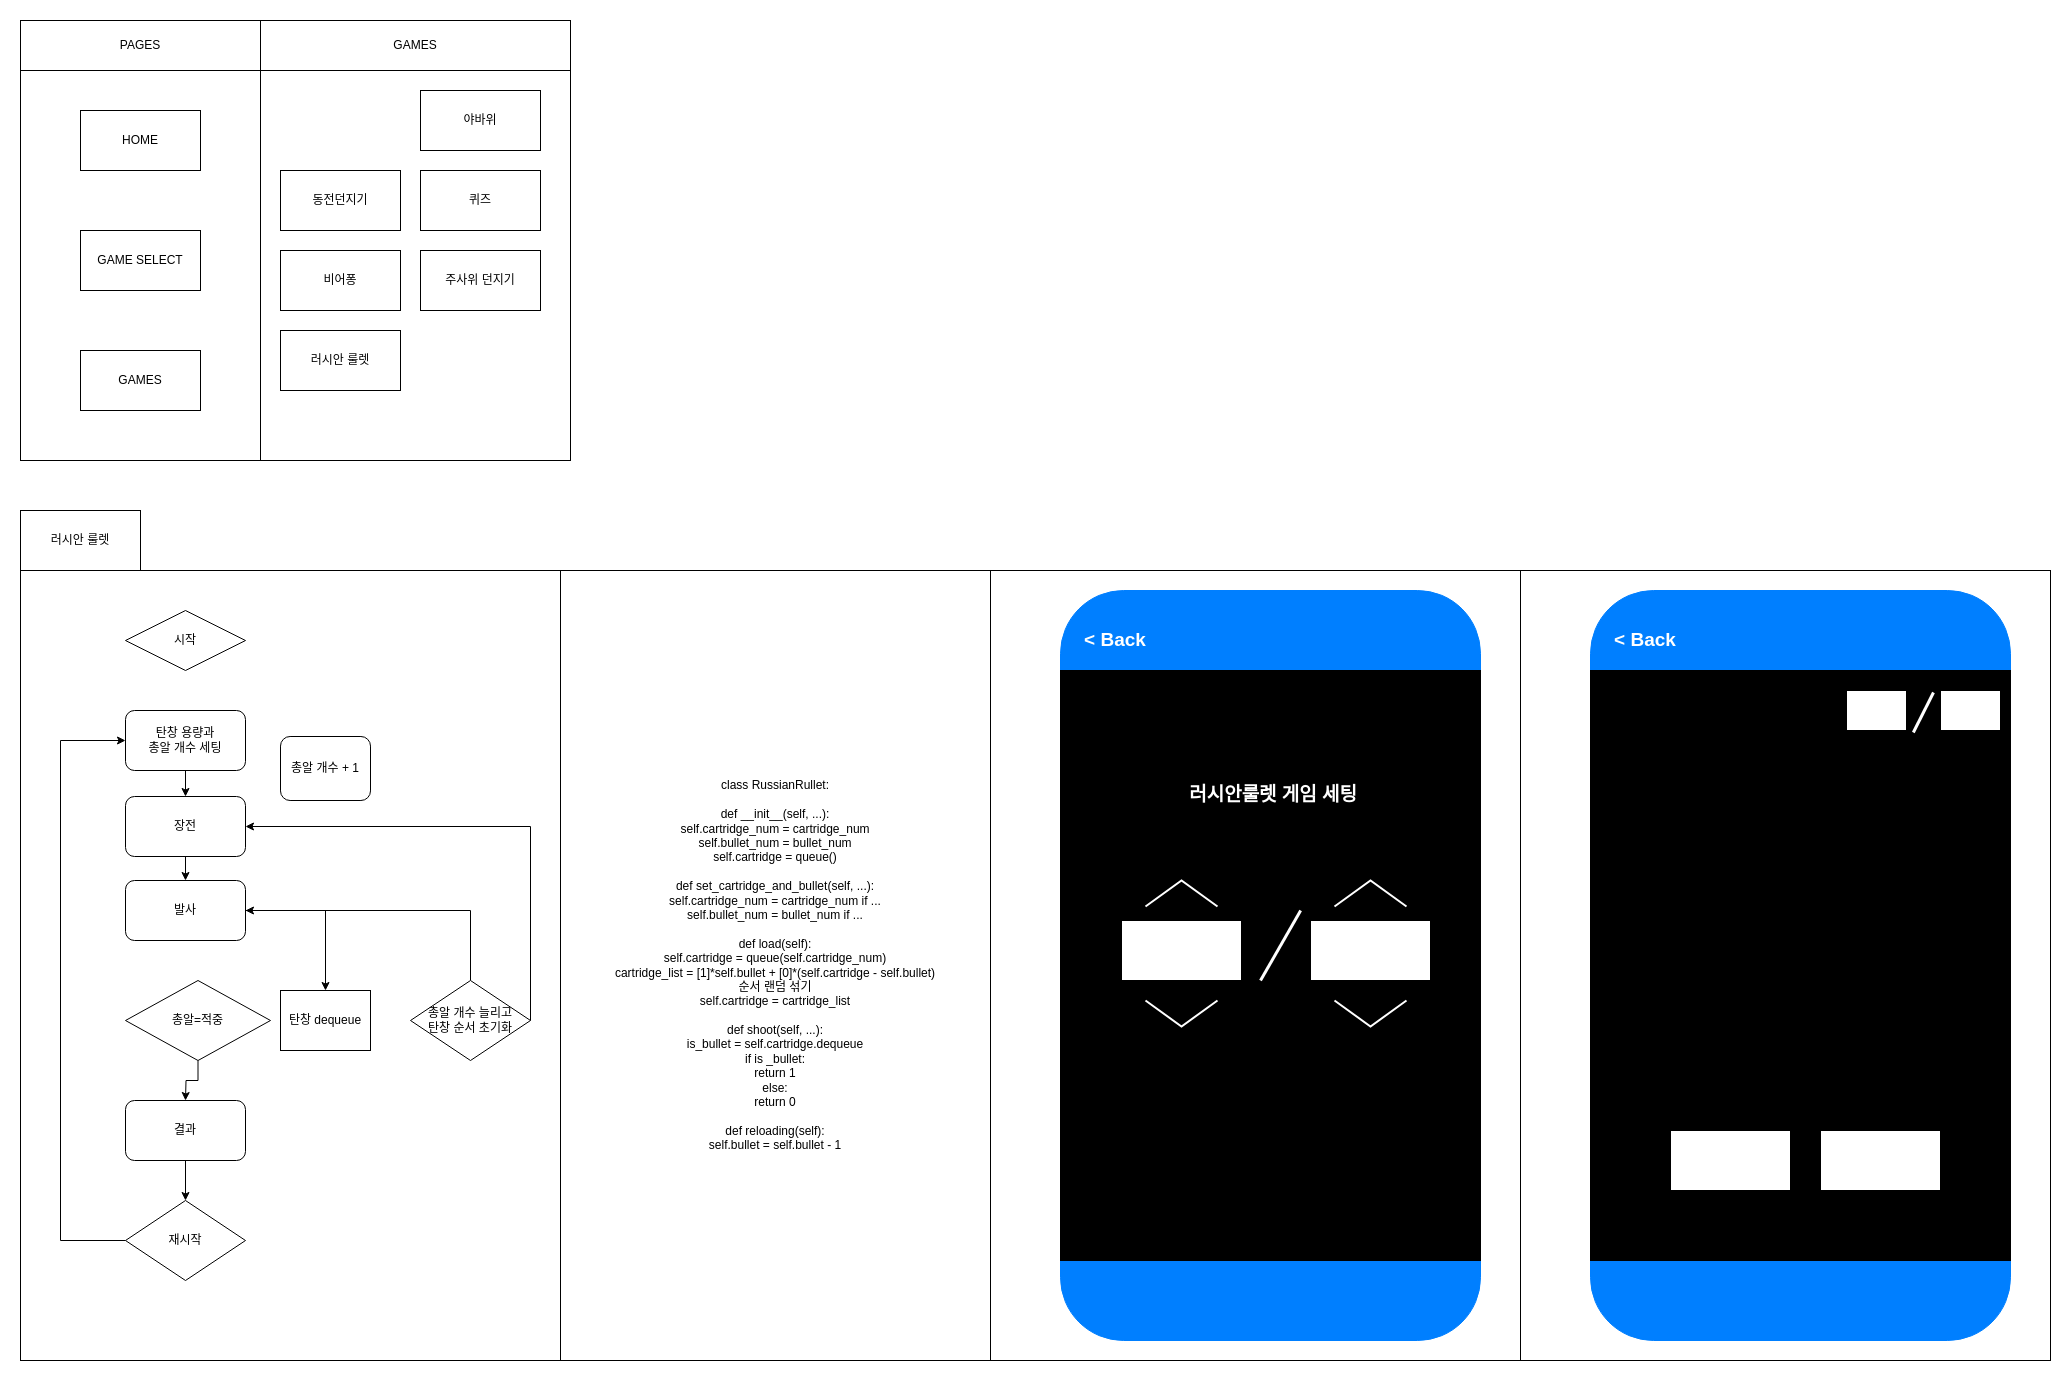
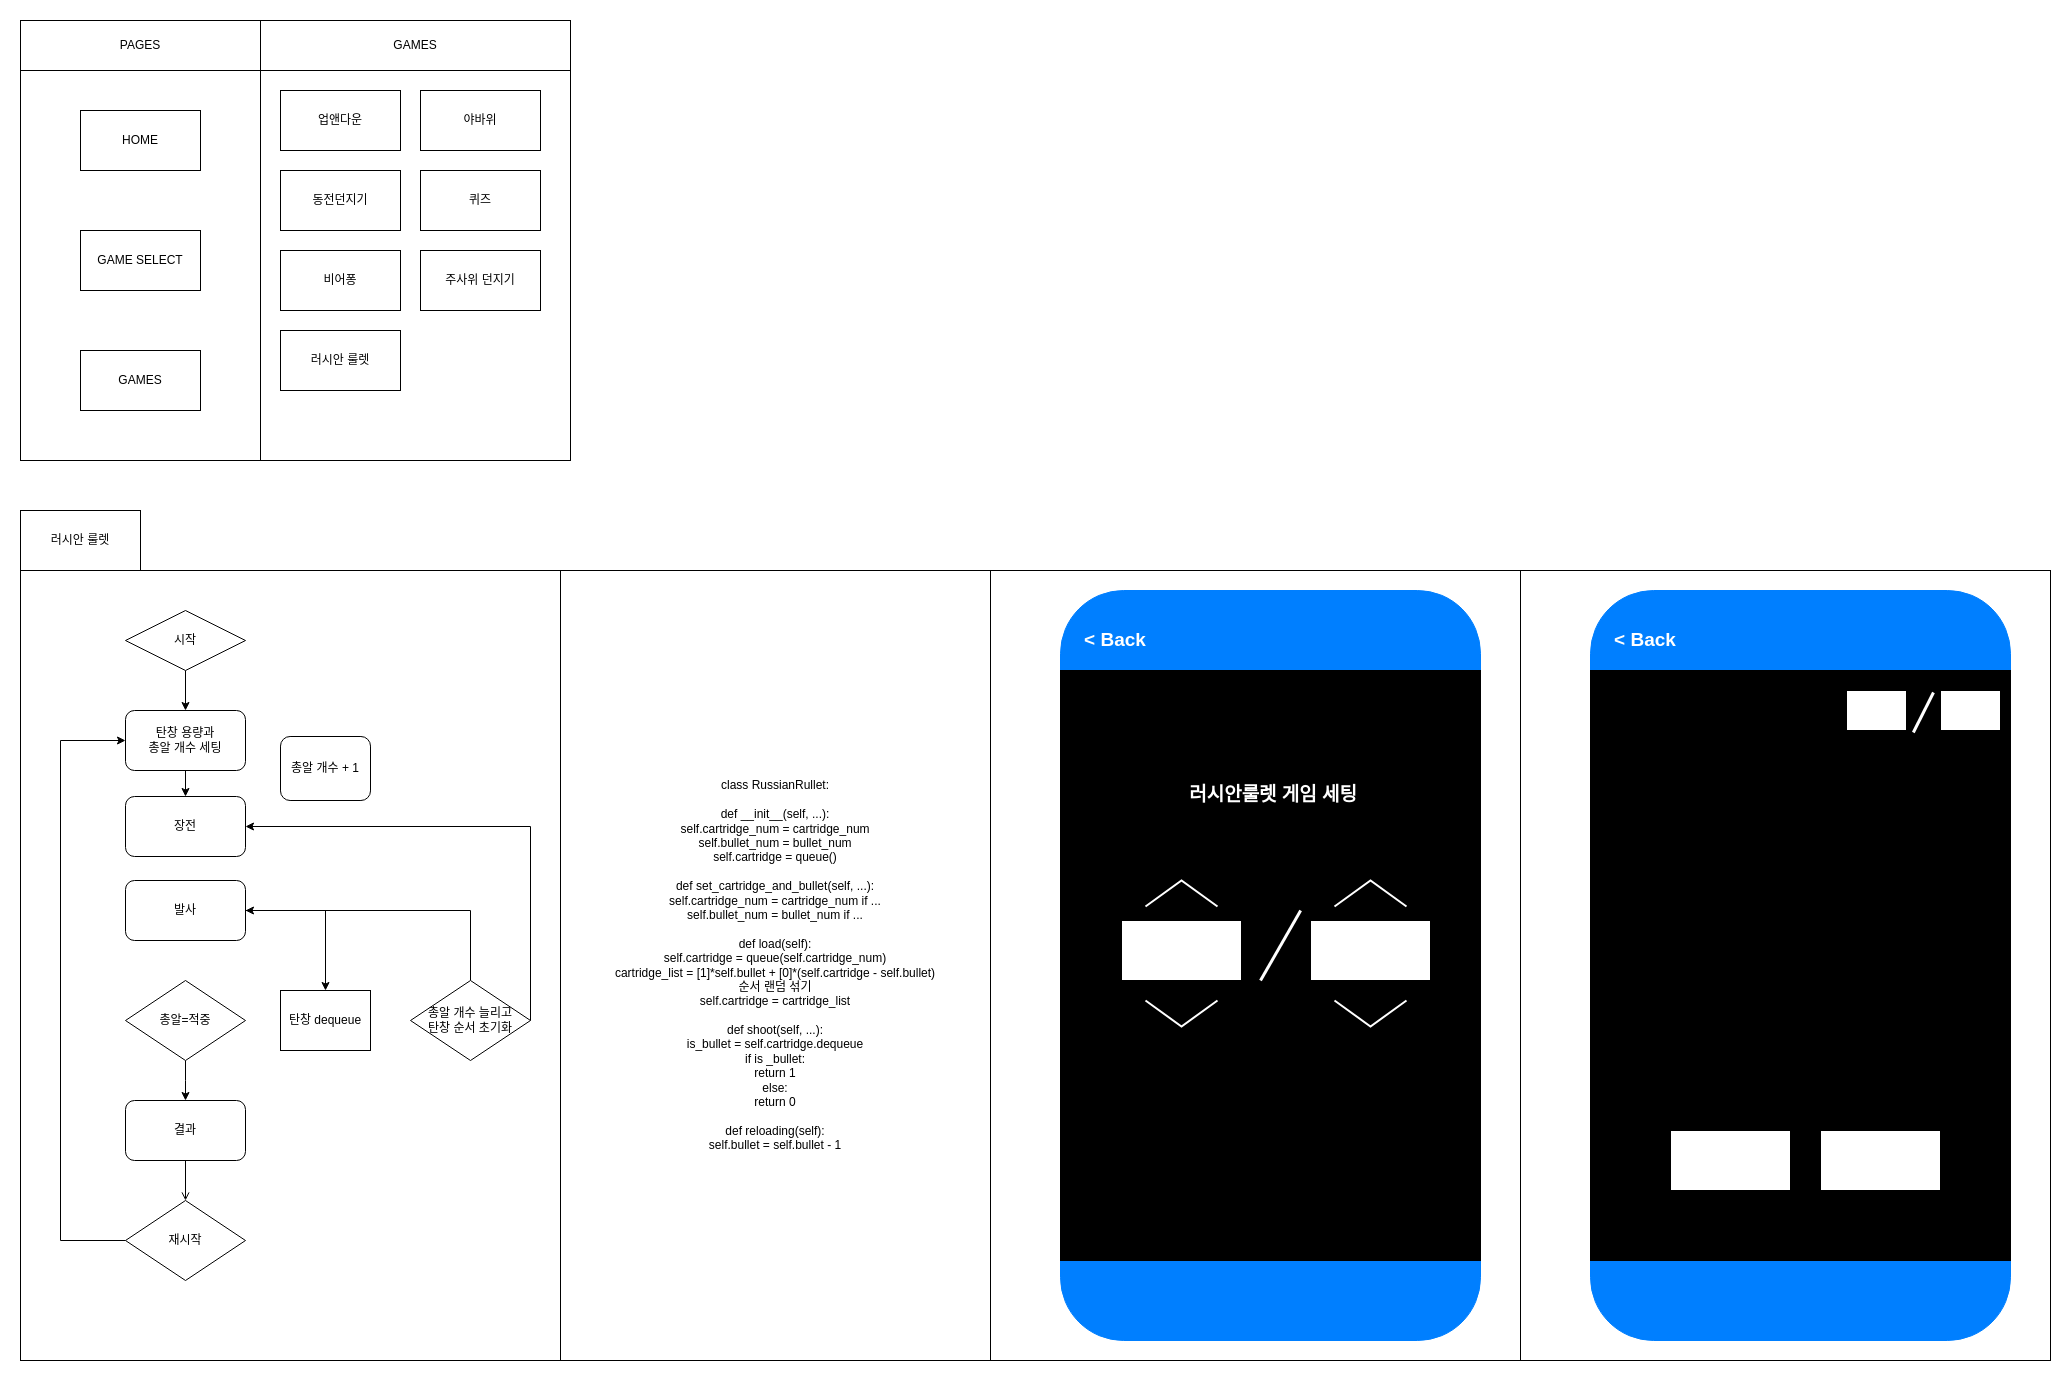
none -> (341, 121)
none -> (186, 687)
(186, 865) -> none
(198, 1021) -> (186, 1021)
(186, 1192) -> (186, 1193)
